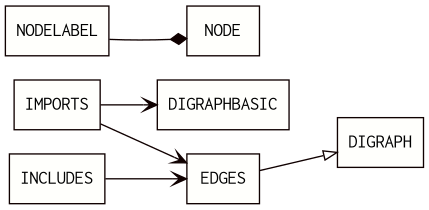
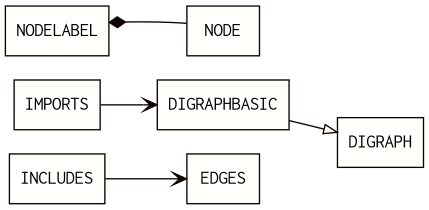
(140, 40) -> (156, 22)
(137, 141) -> none
(292, 163) -> (307, 125)
